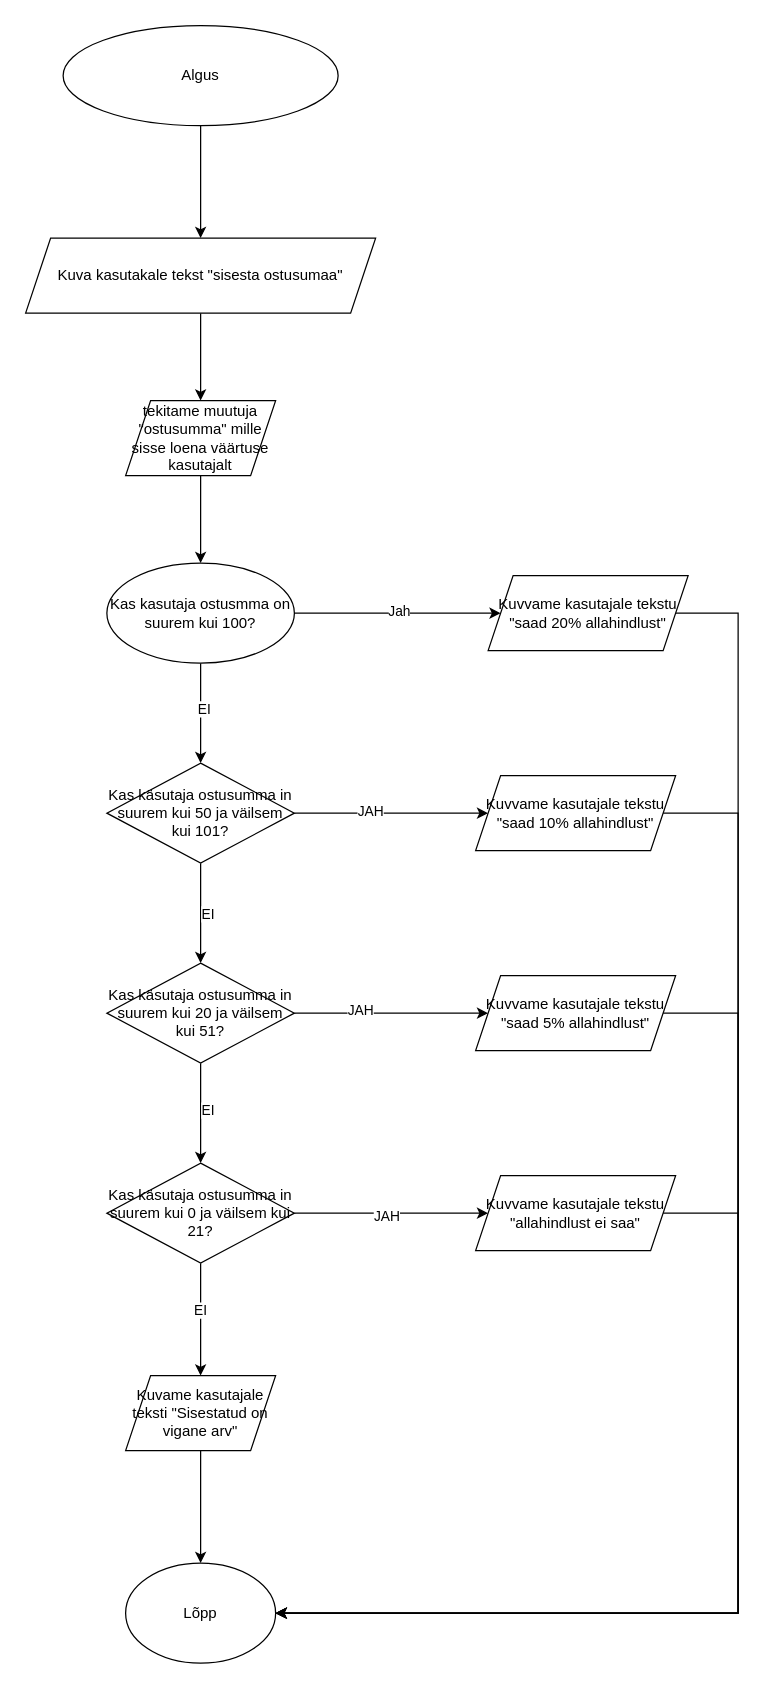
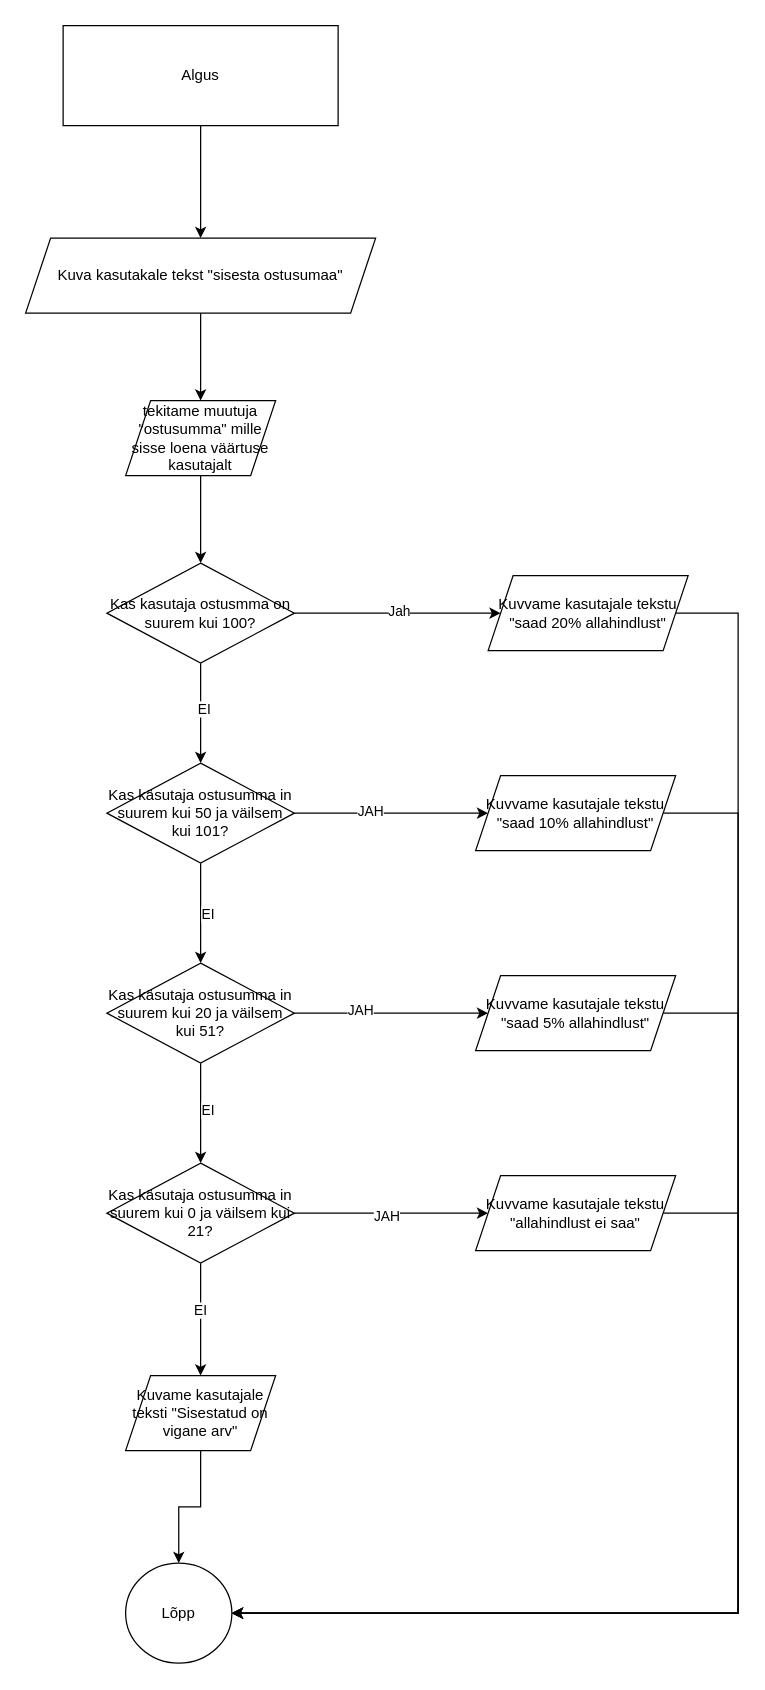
(201, 76) -> (201, 76)
(201, 613) -> (201, 613)
(201, 1613) -> (179, 1613)
